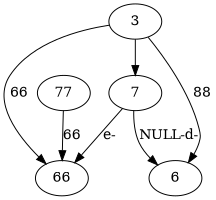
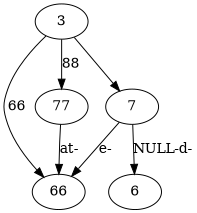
(185, 92) -> (62, 59)
(72, 136) -> (69, 149)
